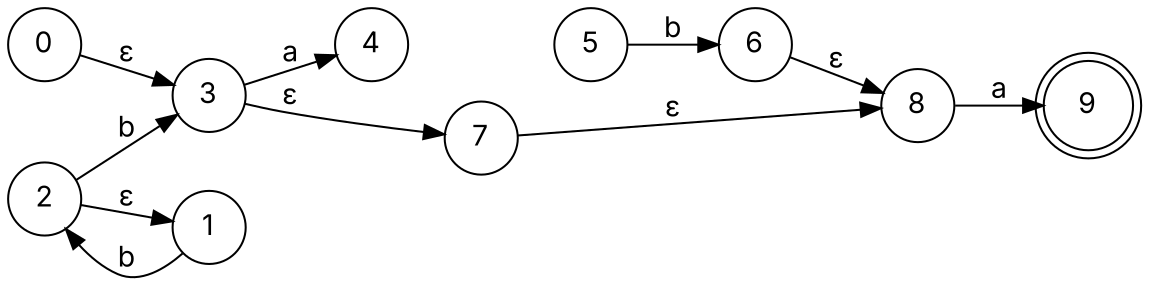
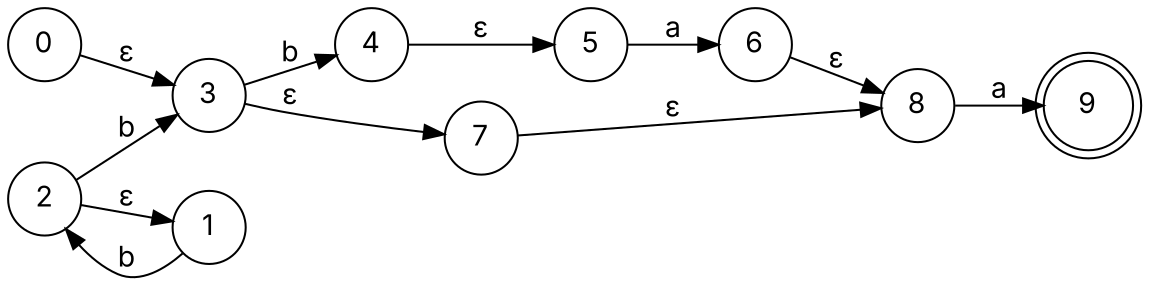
(673, 29) -> (673, 29)
none -> (471, 45)
(290, 54) -> (290, 54)
